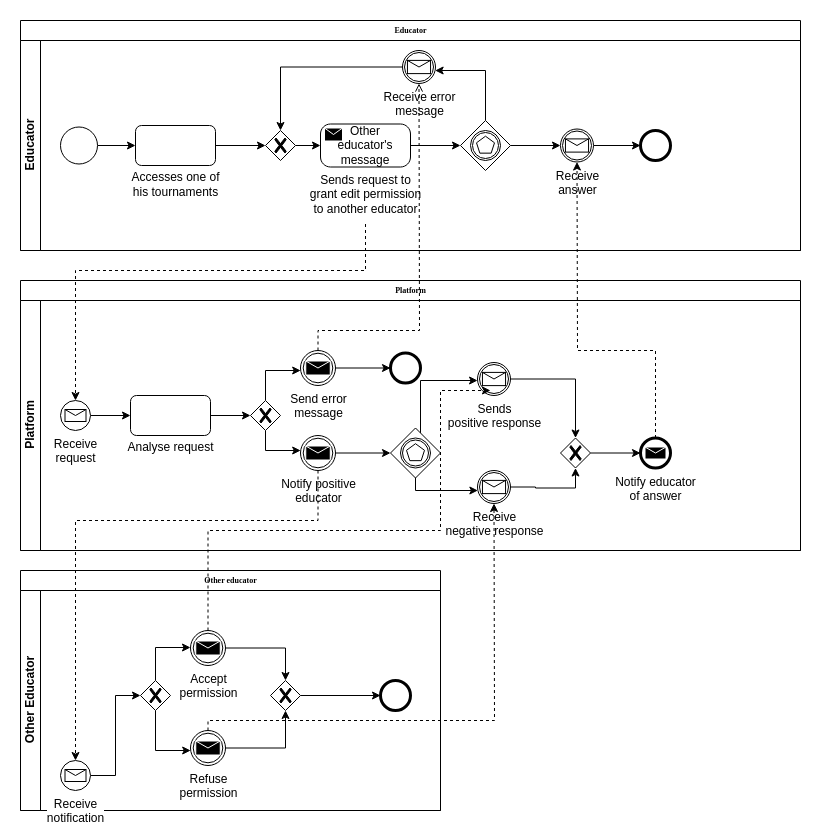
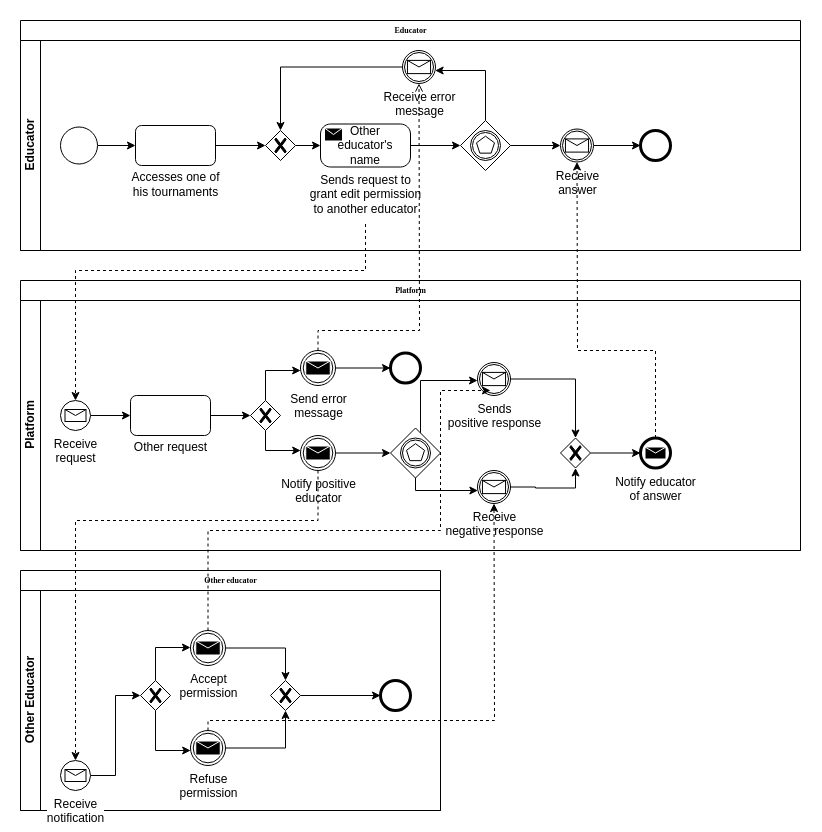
(366, 146) -> (366, 146)
(171, 448) -> (171, 448)
